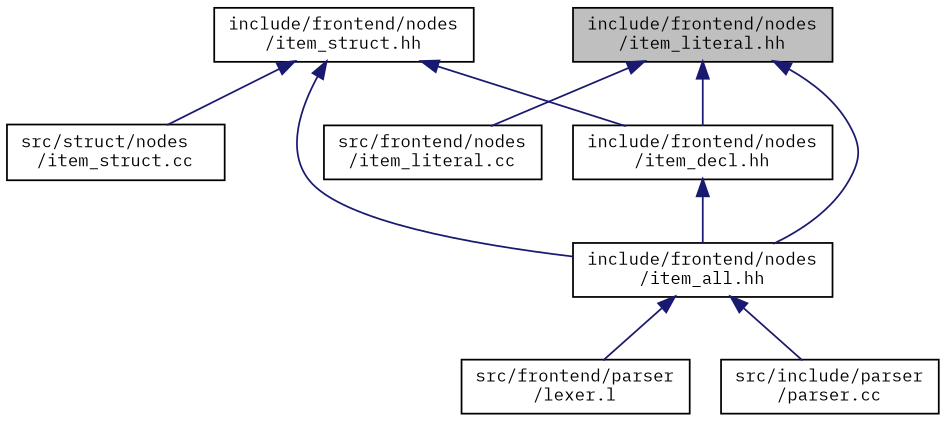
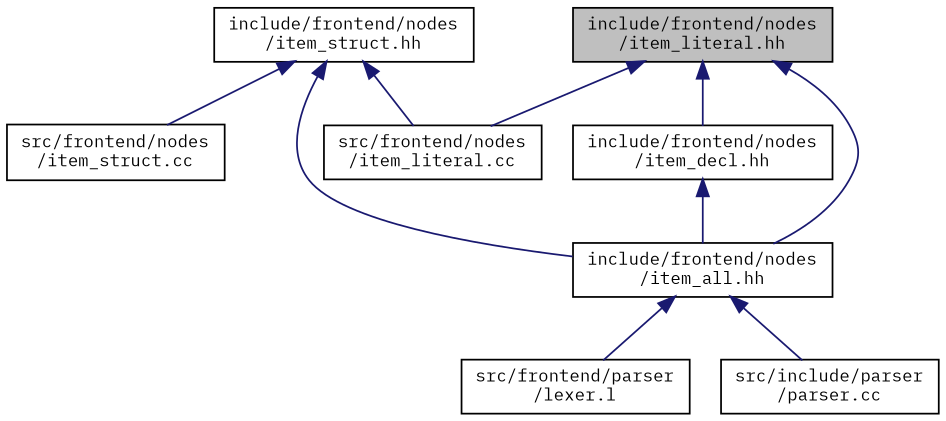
(532, 96) -> (394, 101)
(116, 152) -> (116, 152)
